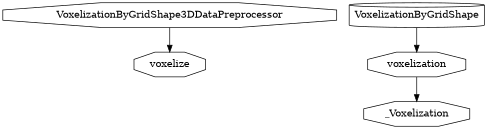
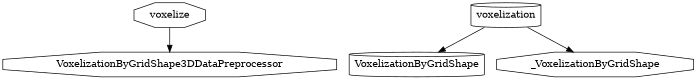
(170, 36) -> (170, 36)
(417, 36) -> (464, 38)
(417, 64) -> (506, 15)
(417, 114) -> (595, 64)
